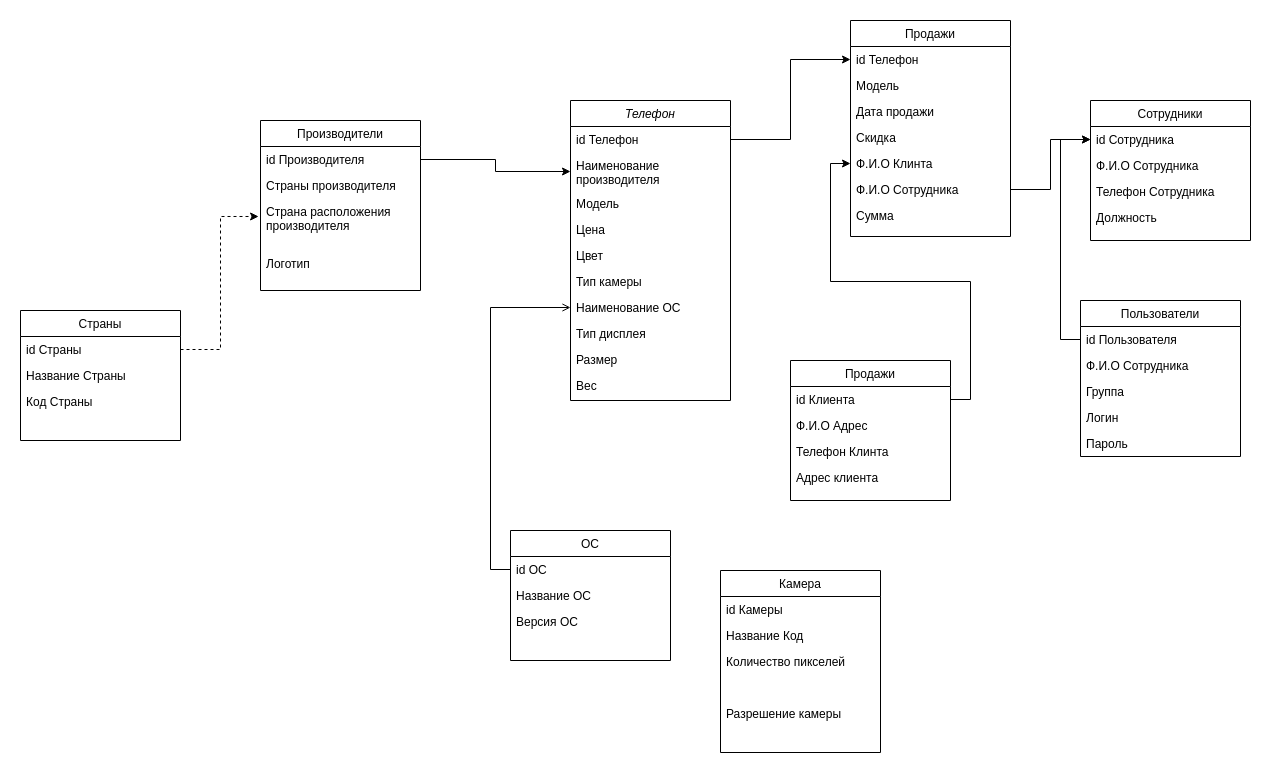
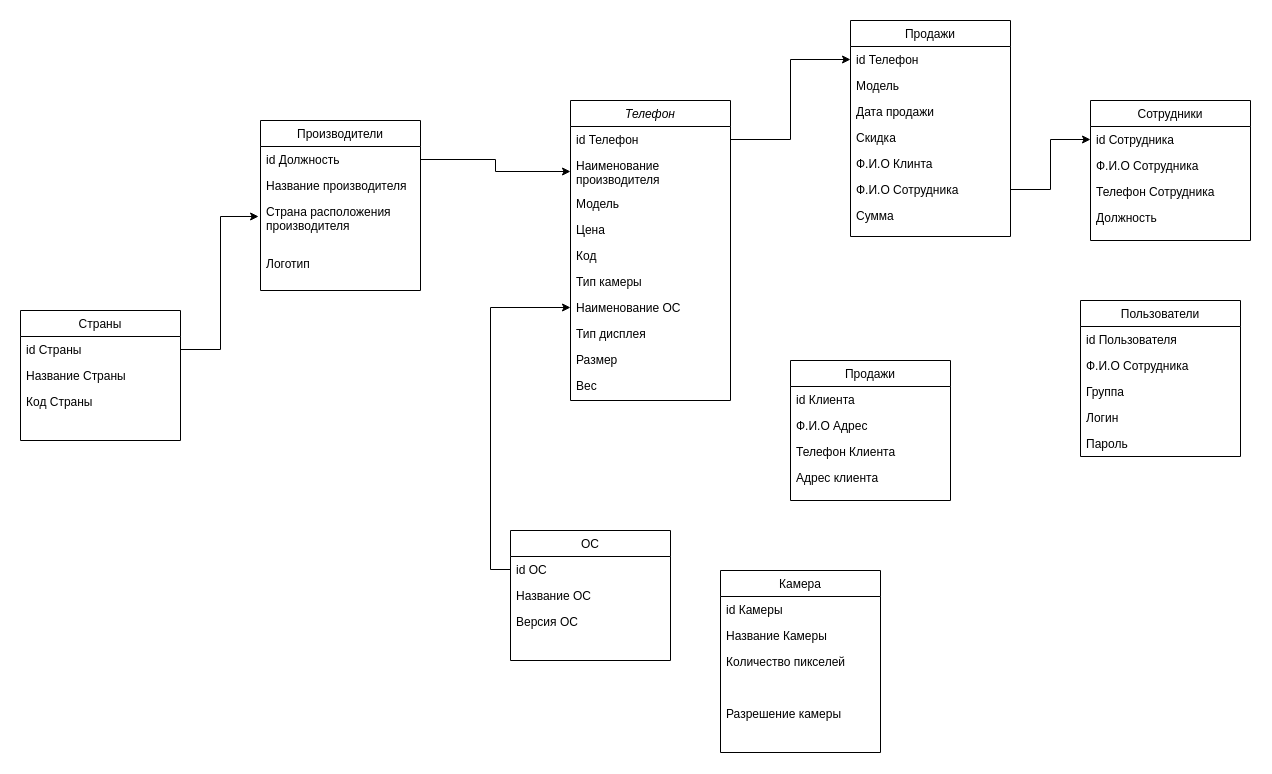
(317, 160) -> (303, 160)
(332, 186) -> (338, 186)
(1061, 250) -> none
(589, 256) -> (586, 256)
(904, 282) -> none
(221, 288) -> (221, 288)
(563, 308) -> (562, 308)
(841, 452) -> (845, 452)
(765, 636) -> (775, 636)
